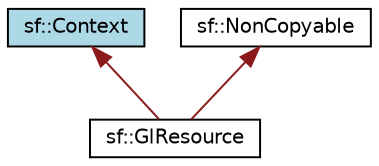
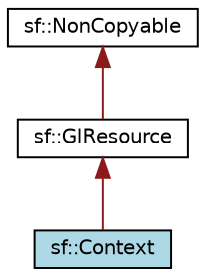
(132, 91) -> (103, 204)
